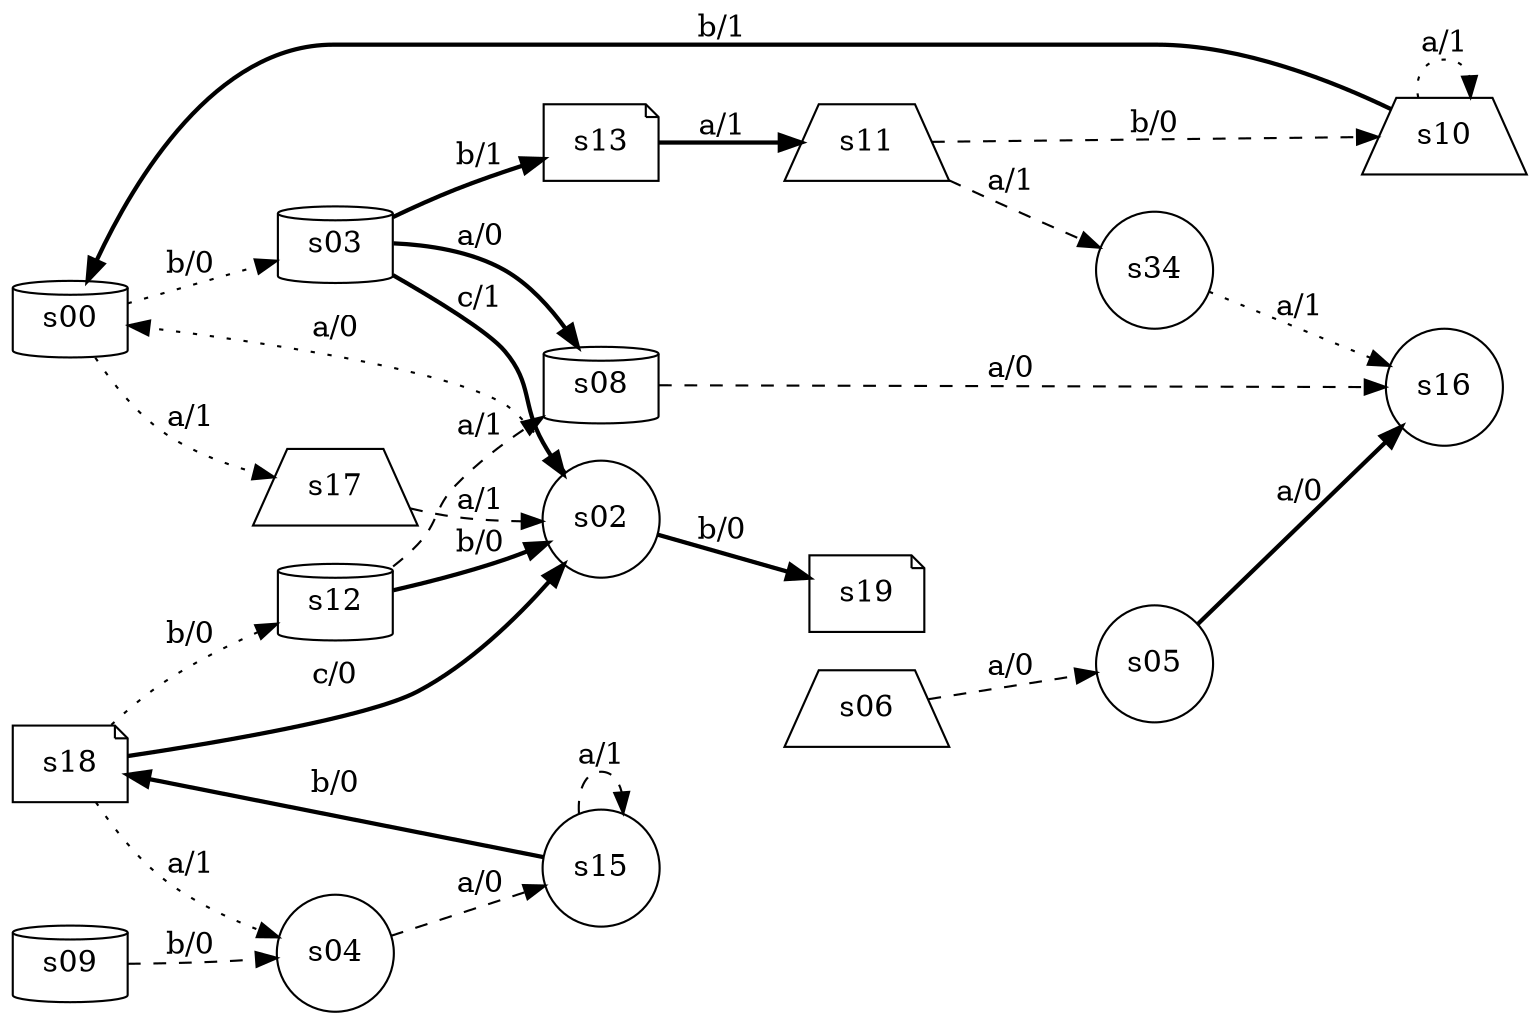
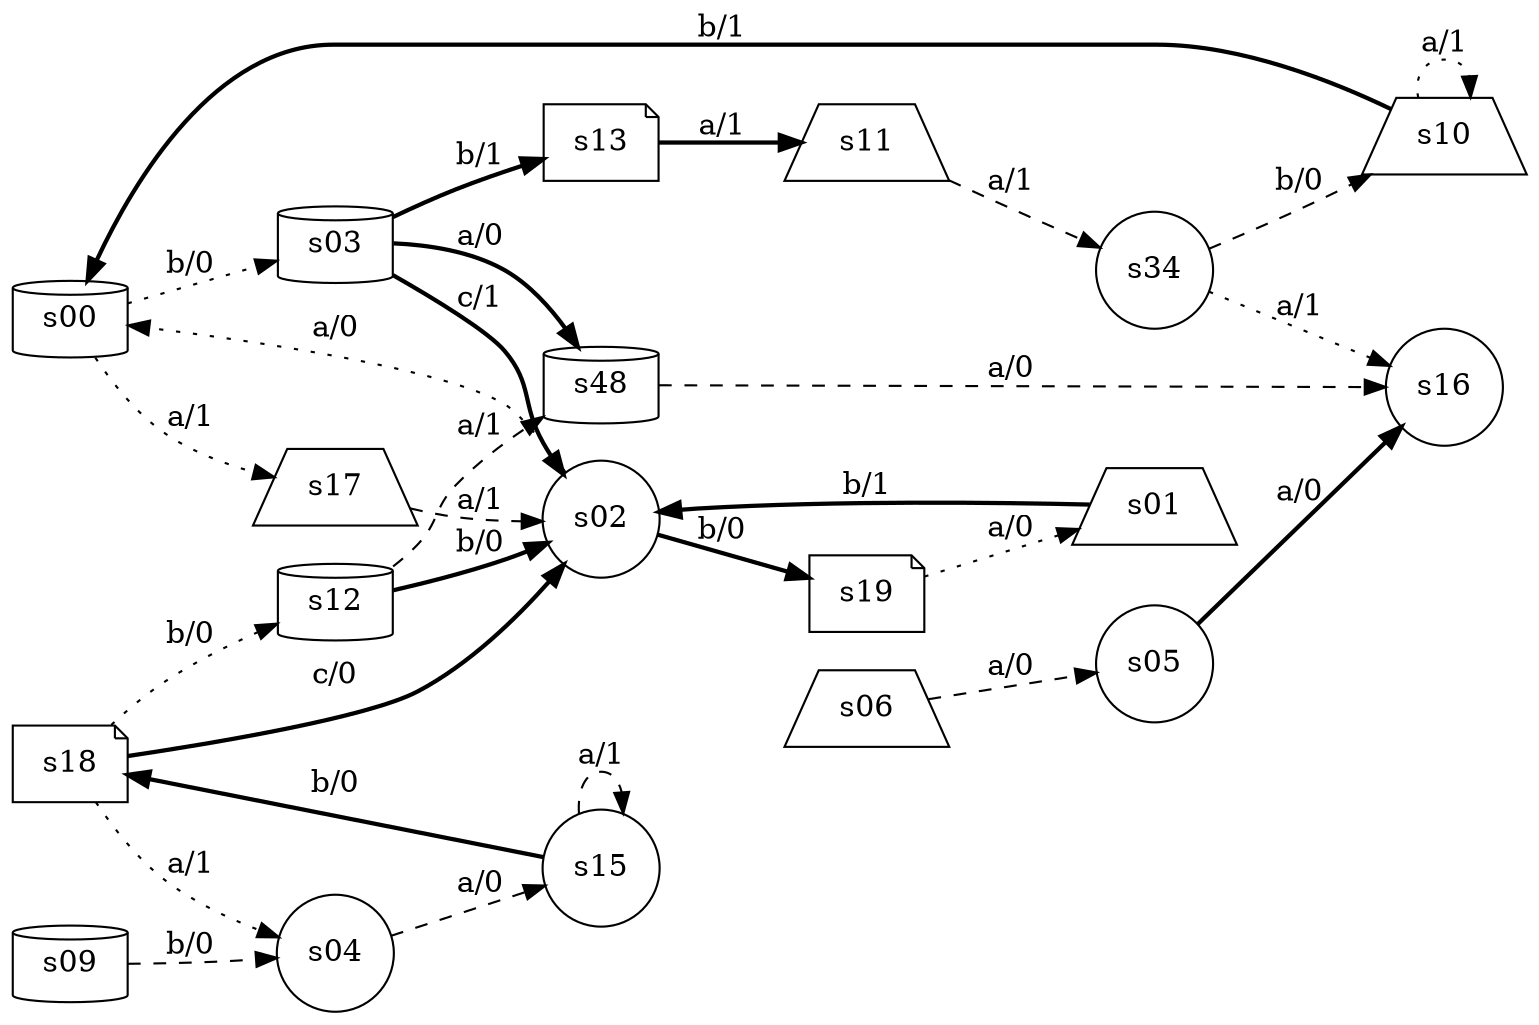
(1144, 139) -> (1281, 218)
(601, 385) -> (601, 385)
none -> (1155, 506)
